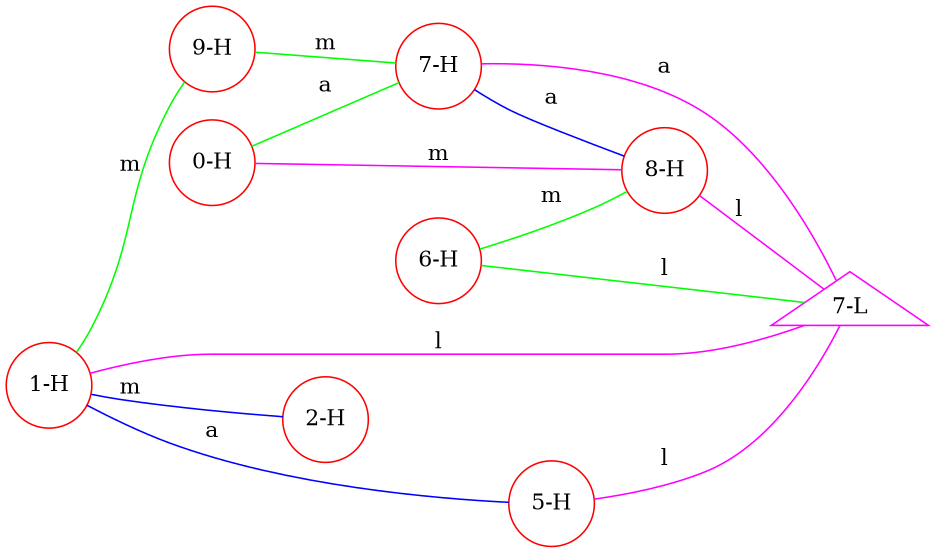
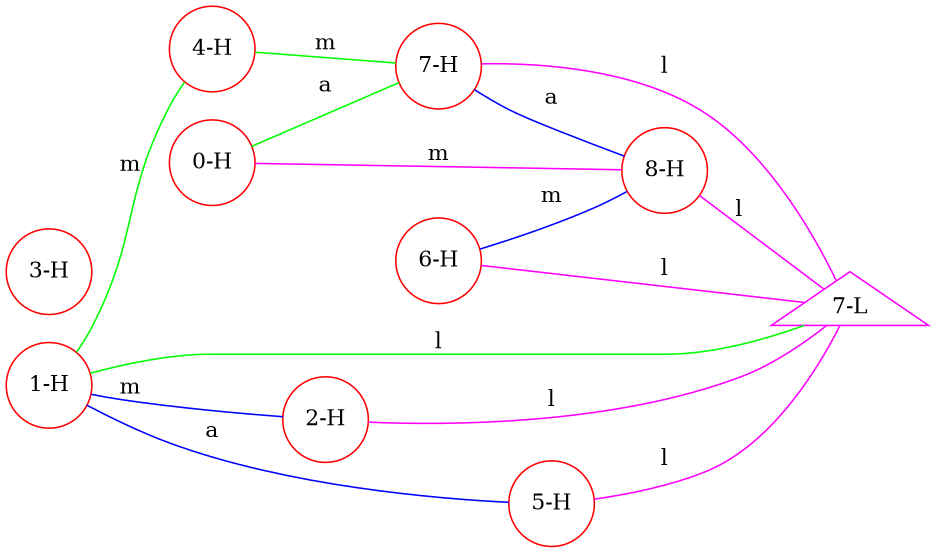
(212, 49) -> (212, 49)
(665, 67) -> (665, 67)
(555, 224) -> (555, 224)
none -> (49, 272)
(643, 284) -> (643, 284)
(448, 354) -> (448, 354)
none -> (607, 410)
